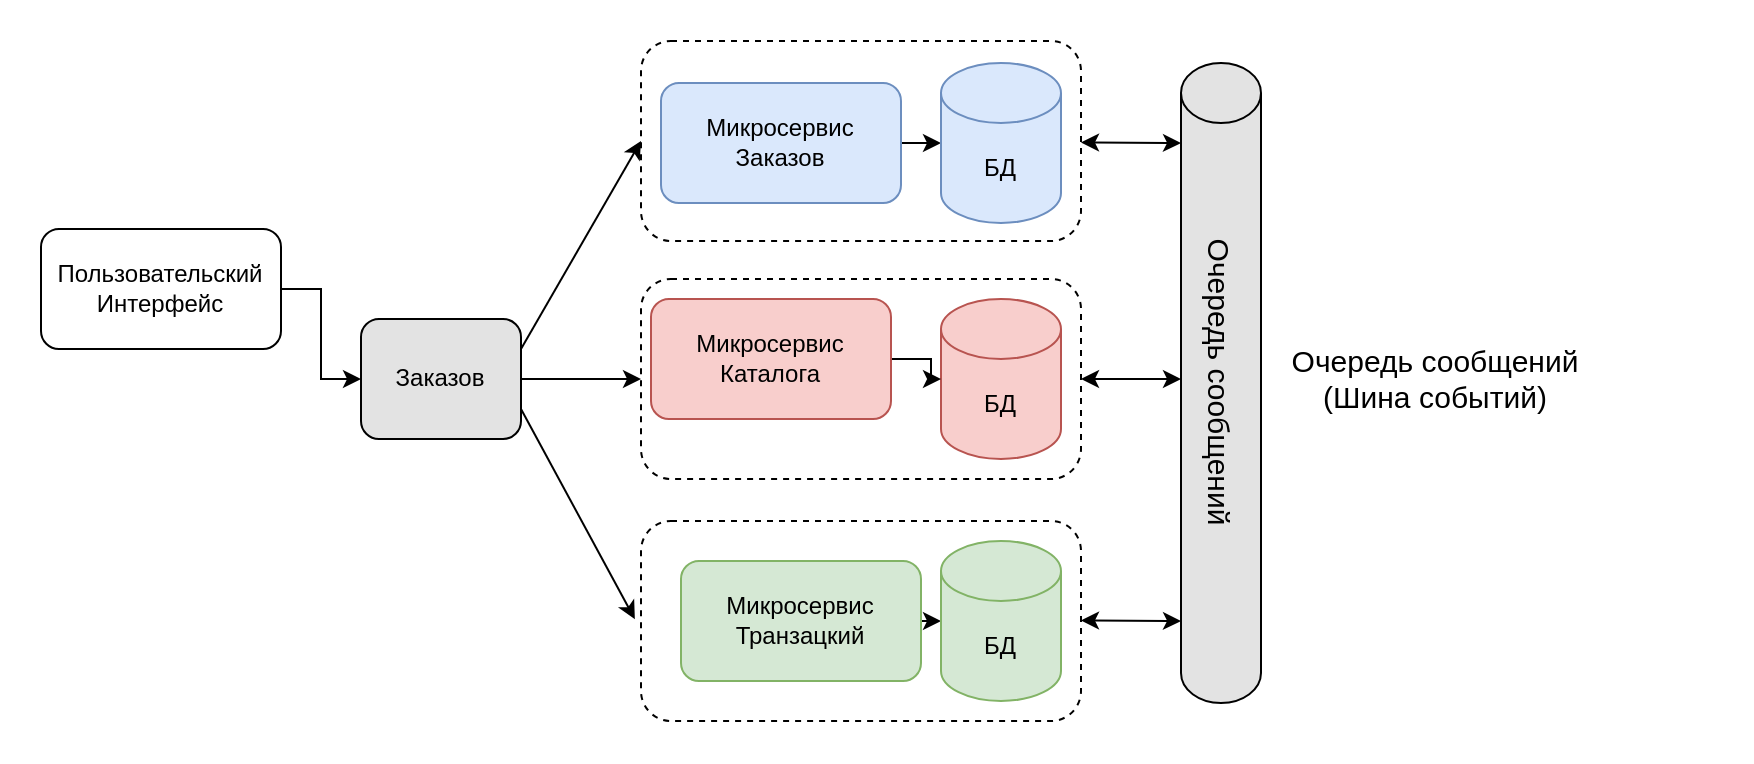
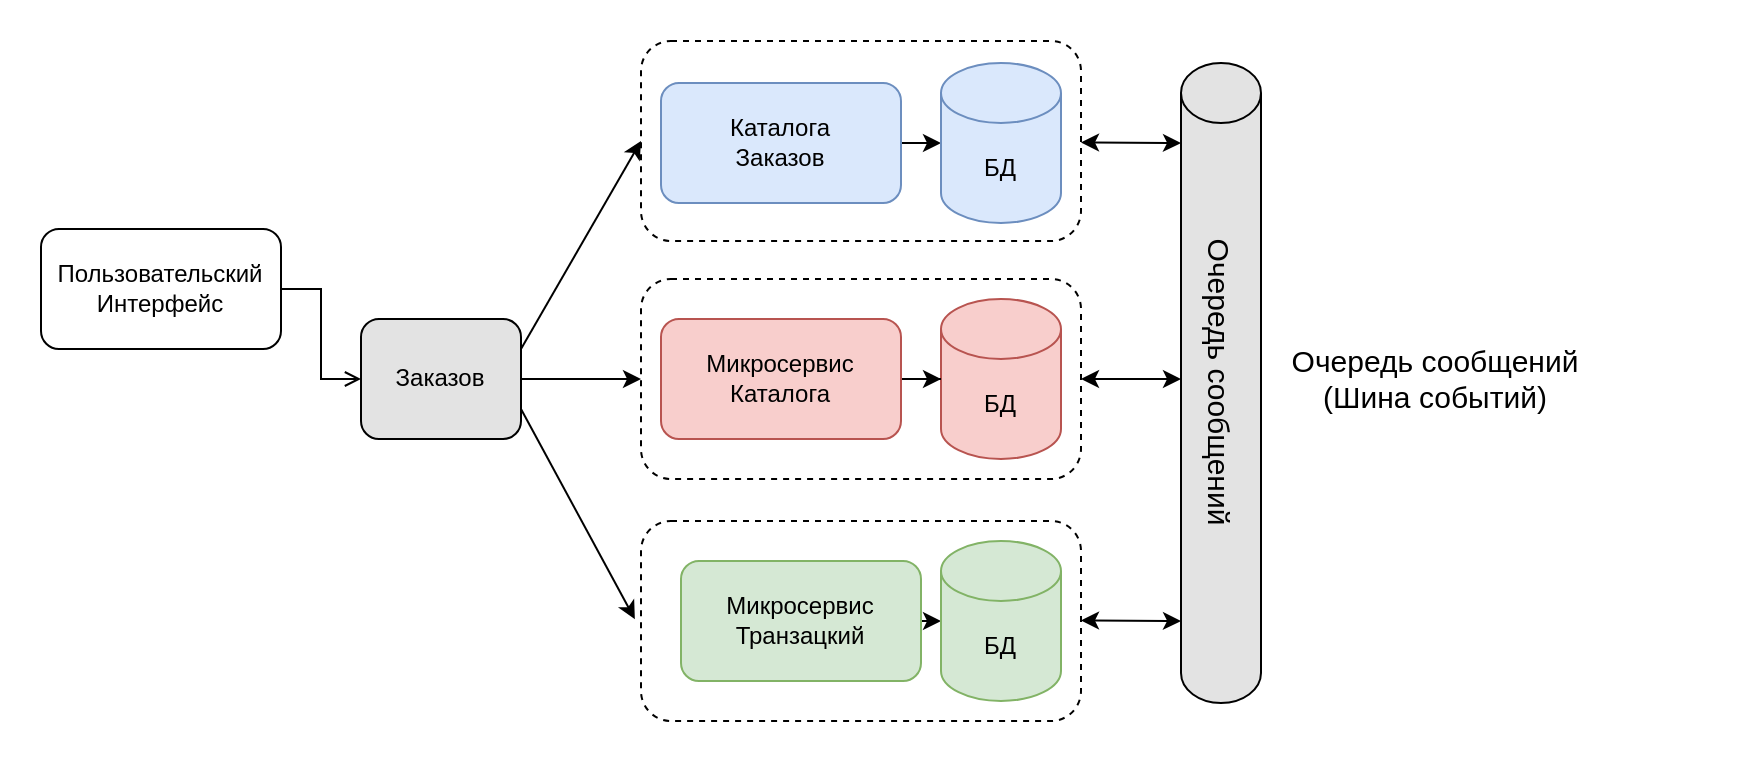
(781, 143) -> (781, 143)
(771, 359) -> (781, 379)
(346, 379) -> (349, 379)
